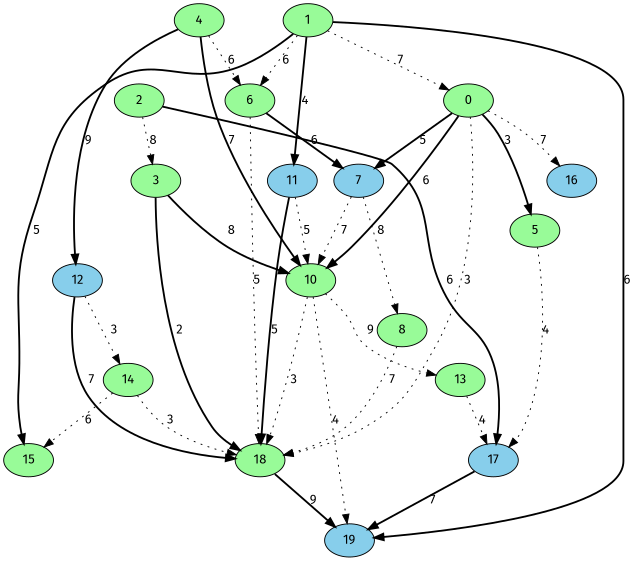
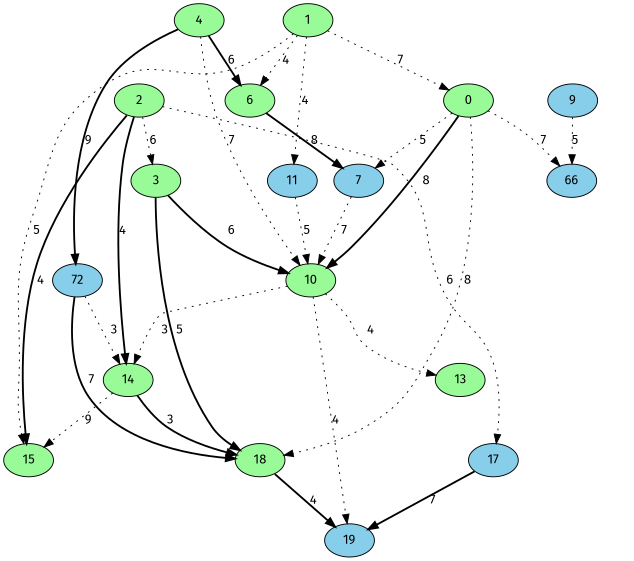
(222, 57) -> (222, 57)
(286, 60) -> (286, 60)
(301, 96) -> (301, 96)
none -> (573, 101)
(417, 138) -> (417, 138)
(153, 141) -> (153, 141)
(314, 141) -> (314, 141)
(53, 151) -> (53, 151)
(232, 153) -> (232, 153)
(426, 181) -> (426, 181)
(572, 181) -> (572, 181)
(412, 188) -> (412, 188)
(231, 231) -> (231, 231)
(535, 231) -> none
none -> (118, 235)
(623, 255) -> none
none -> (37, 263)
(253, 276) -> none
(77, 280) -> (77, 280)
(468, 280) -> (468, 280)
(272, 315) -> none
(179, 330) -> (179, 330)
(371, 330) -> (371, 330)
(402, 330) -> none
(291, 367) -> (201, 305)
(475, 416) -> none
(89, 420) -> (89, 420)
(176, 433) -> (176, 433)
(314, 500) -> (314, 500)
